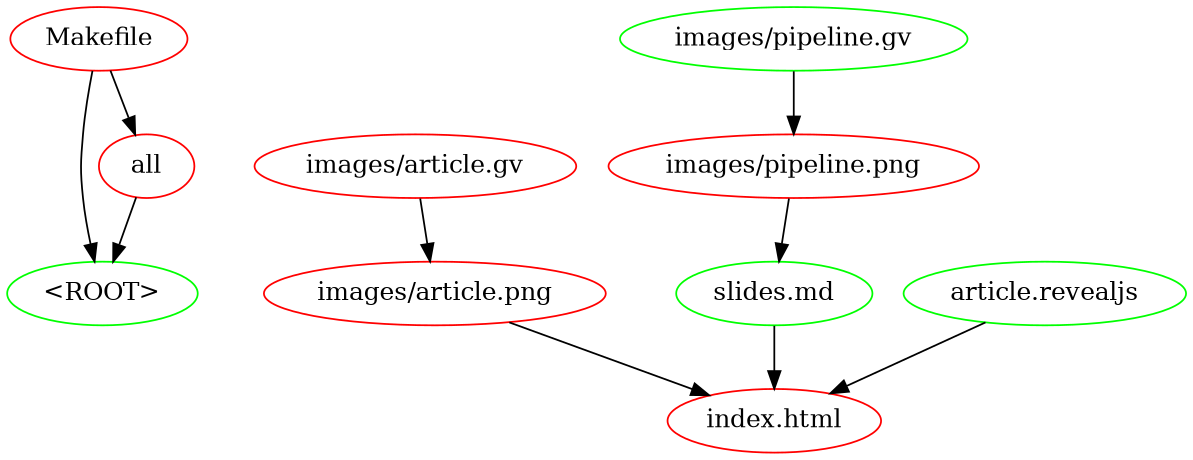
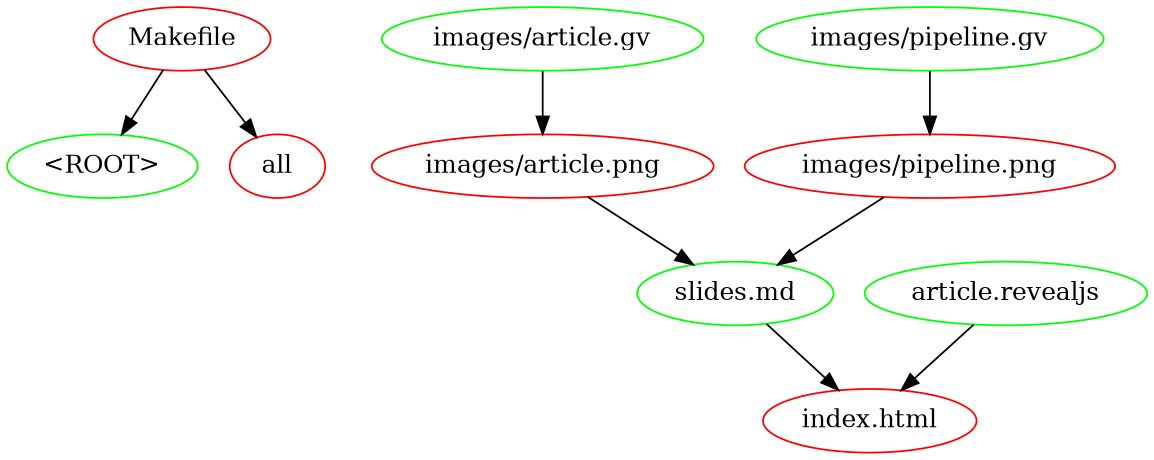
(415, 166) -> (543, 39)
(128, 221) -> none
(601, 356) -> (633, 226)
